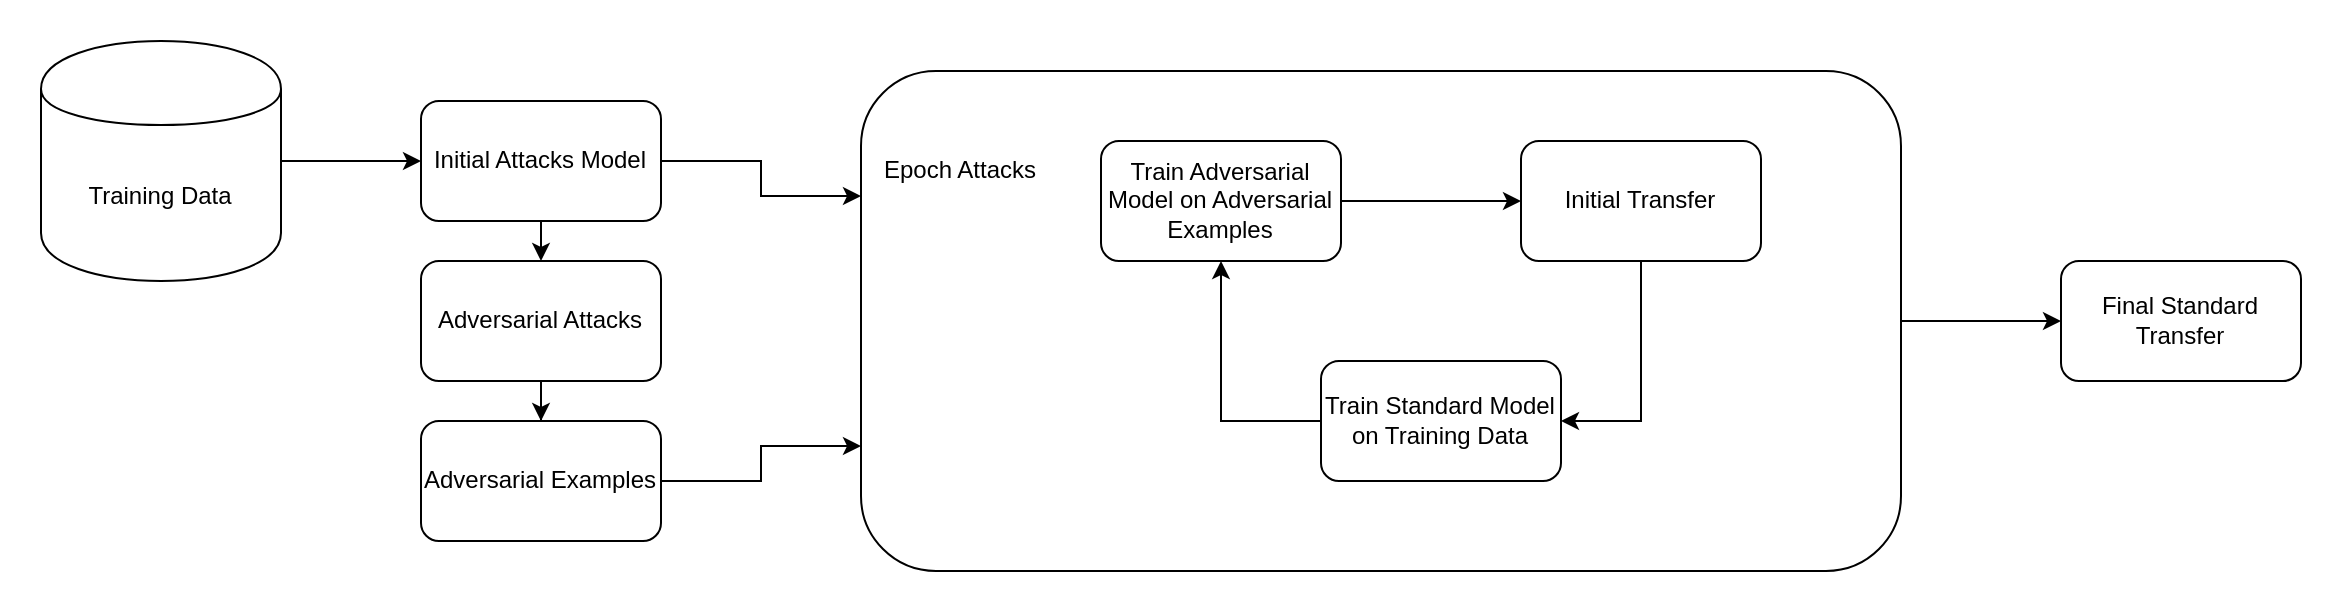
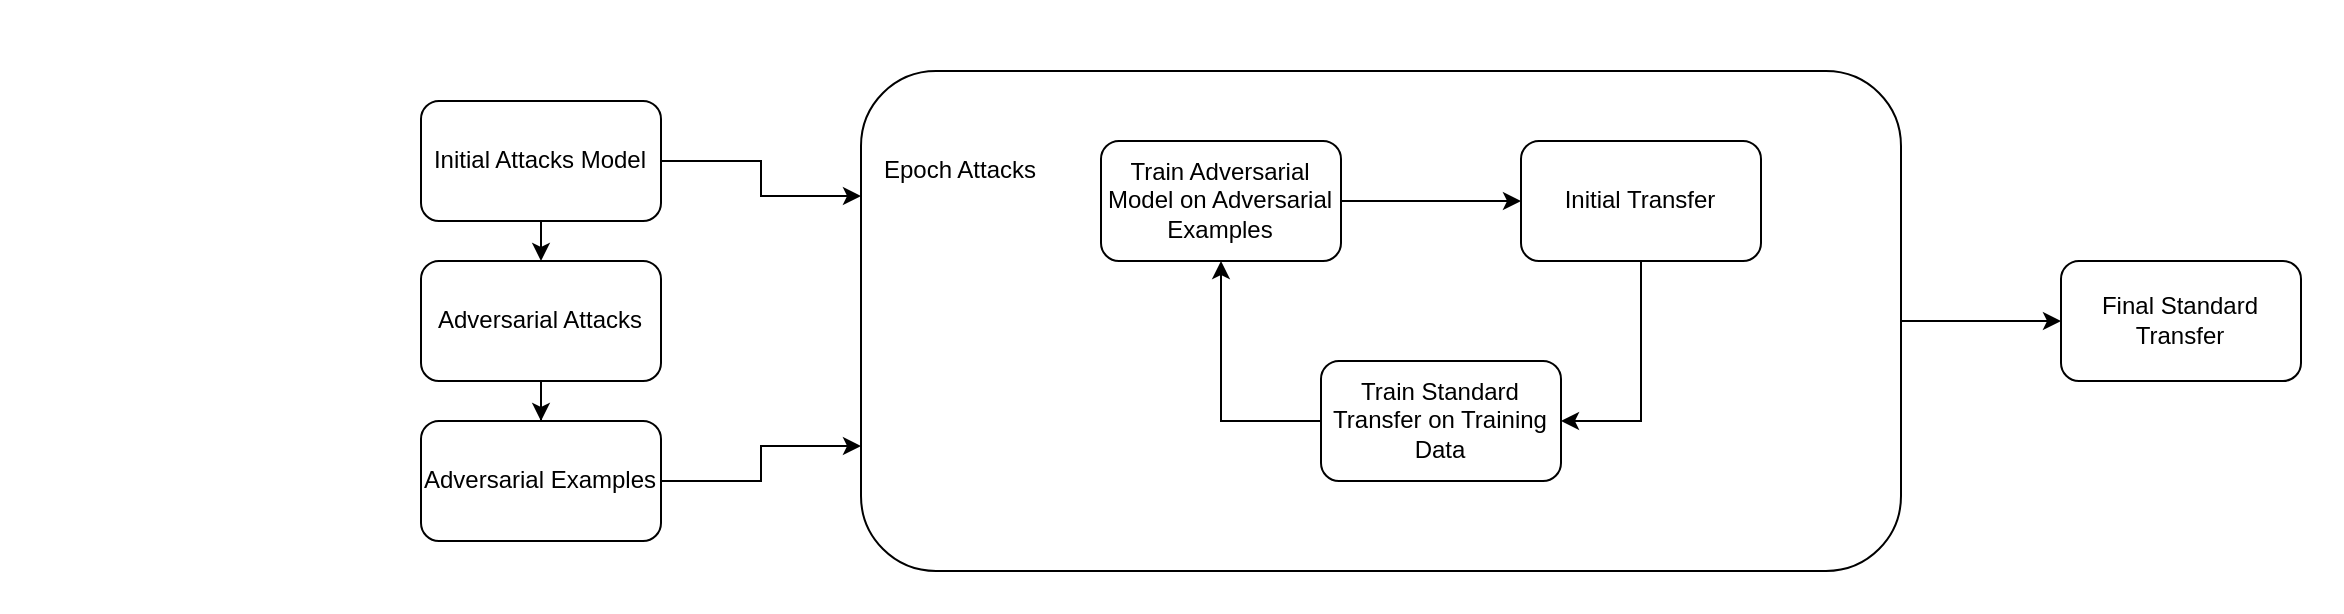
(161, 161) -> none
(344, 161) -> none
(1441, 421) -> (1441, 421)
